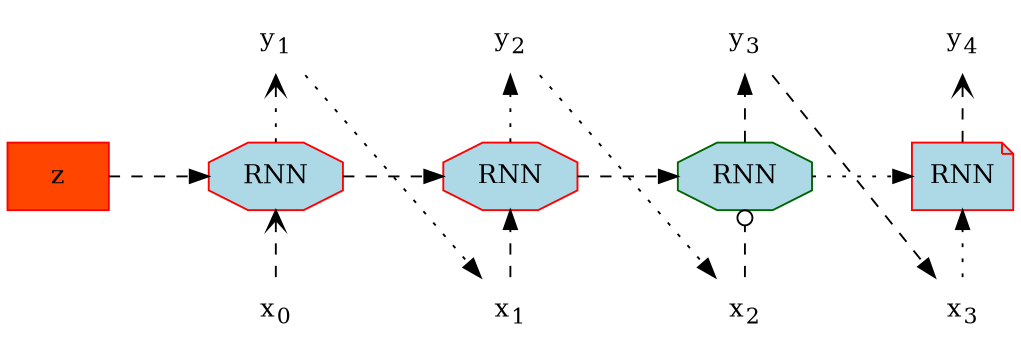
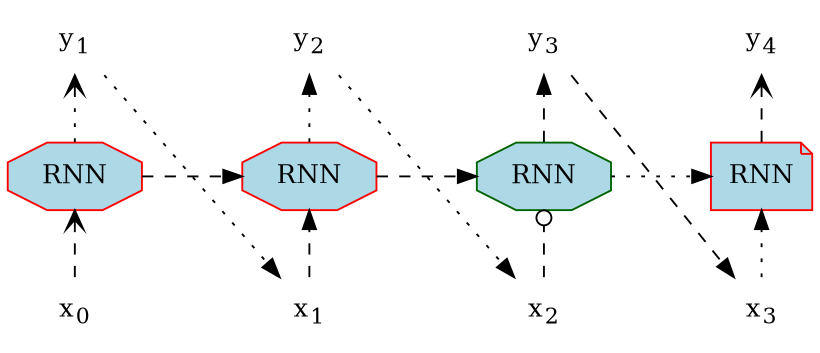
(58, 176) -> none
